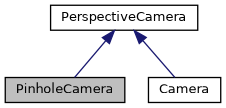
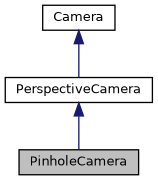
(159, 59) -> (79, 61)
